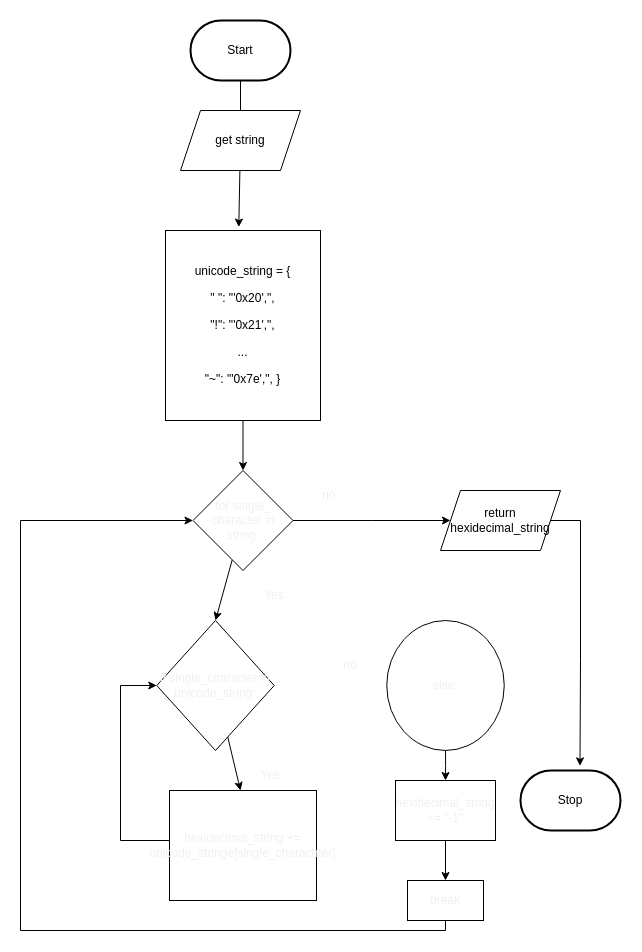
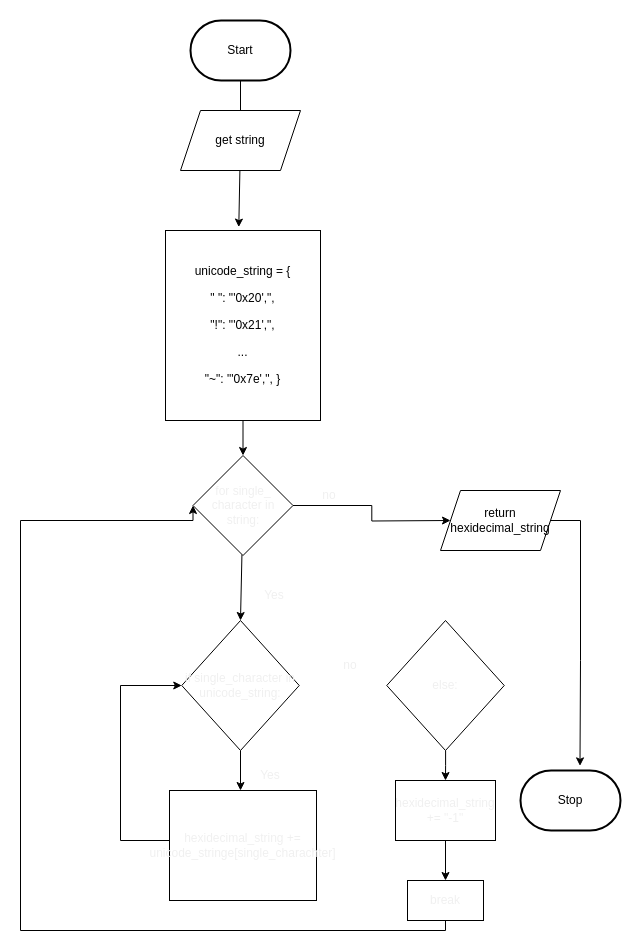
(243, 521) -> (243, 506)
(216, 686) -> (241, 686)
(446, 686) -> (446, 686)
